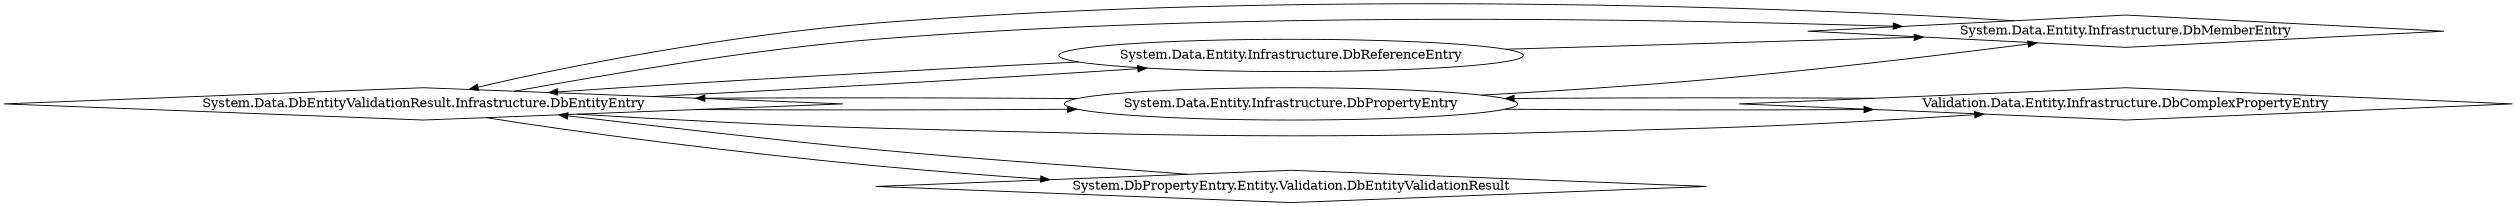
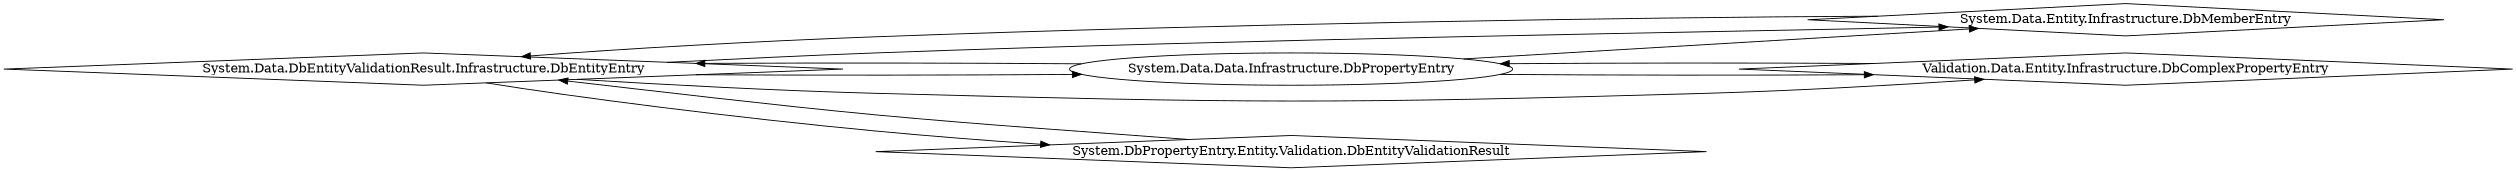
(1291, 55) -> none
(1291, 104) -> (1291, 69)
